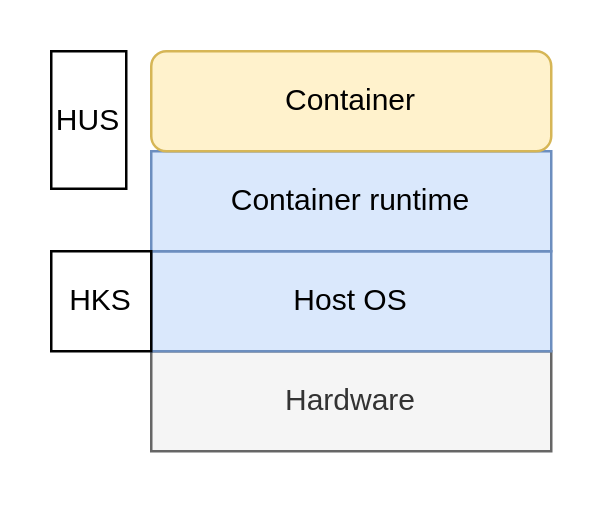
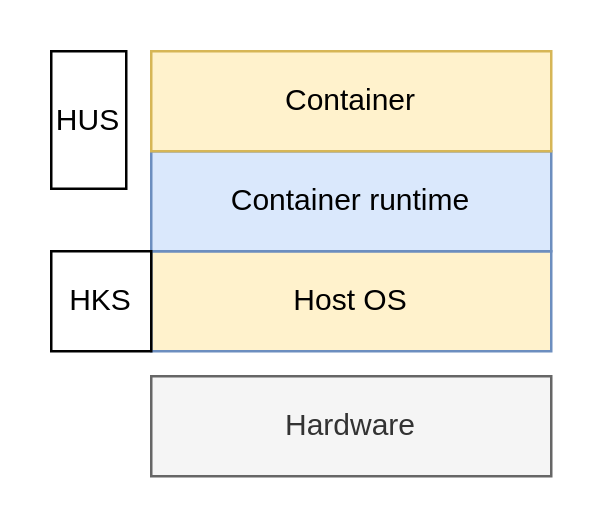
(351, 101) -> (351, 101)
(351, 301) -> (351, 301)
(351, 401) -> (351, 426)
